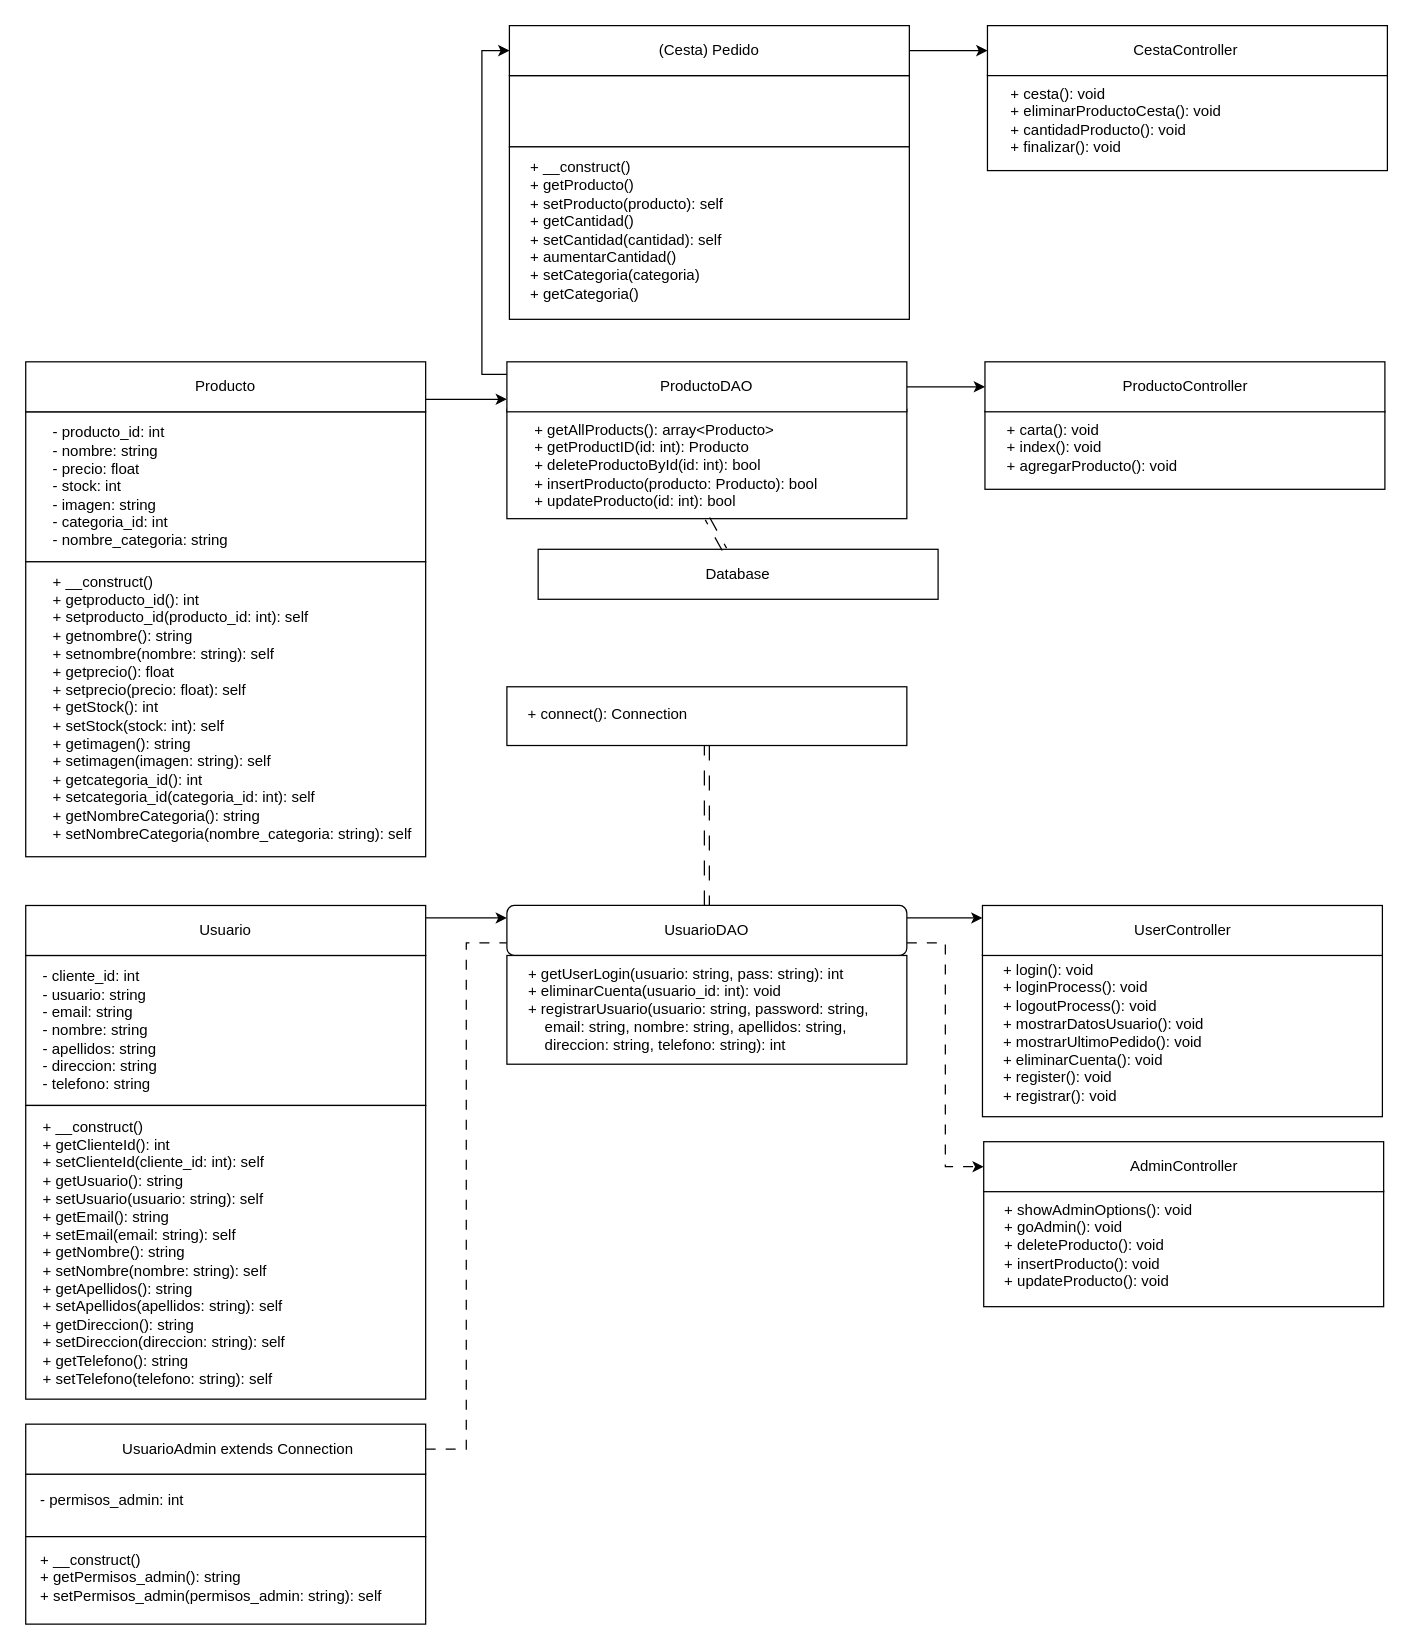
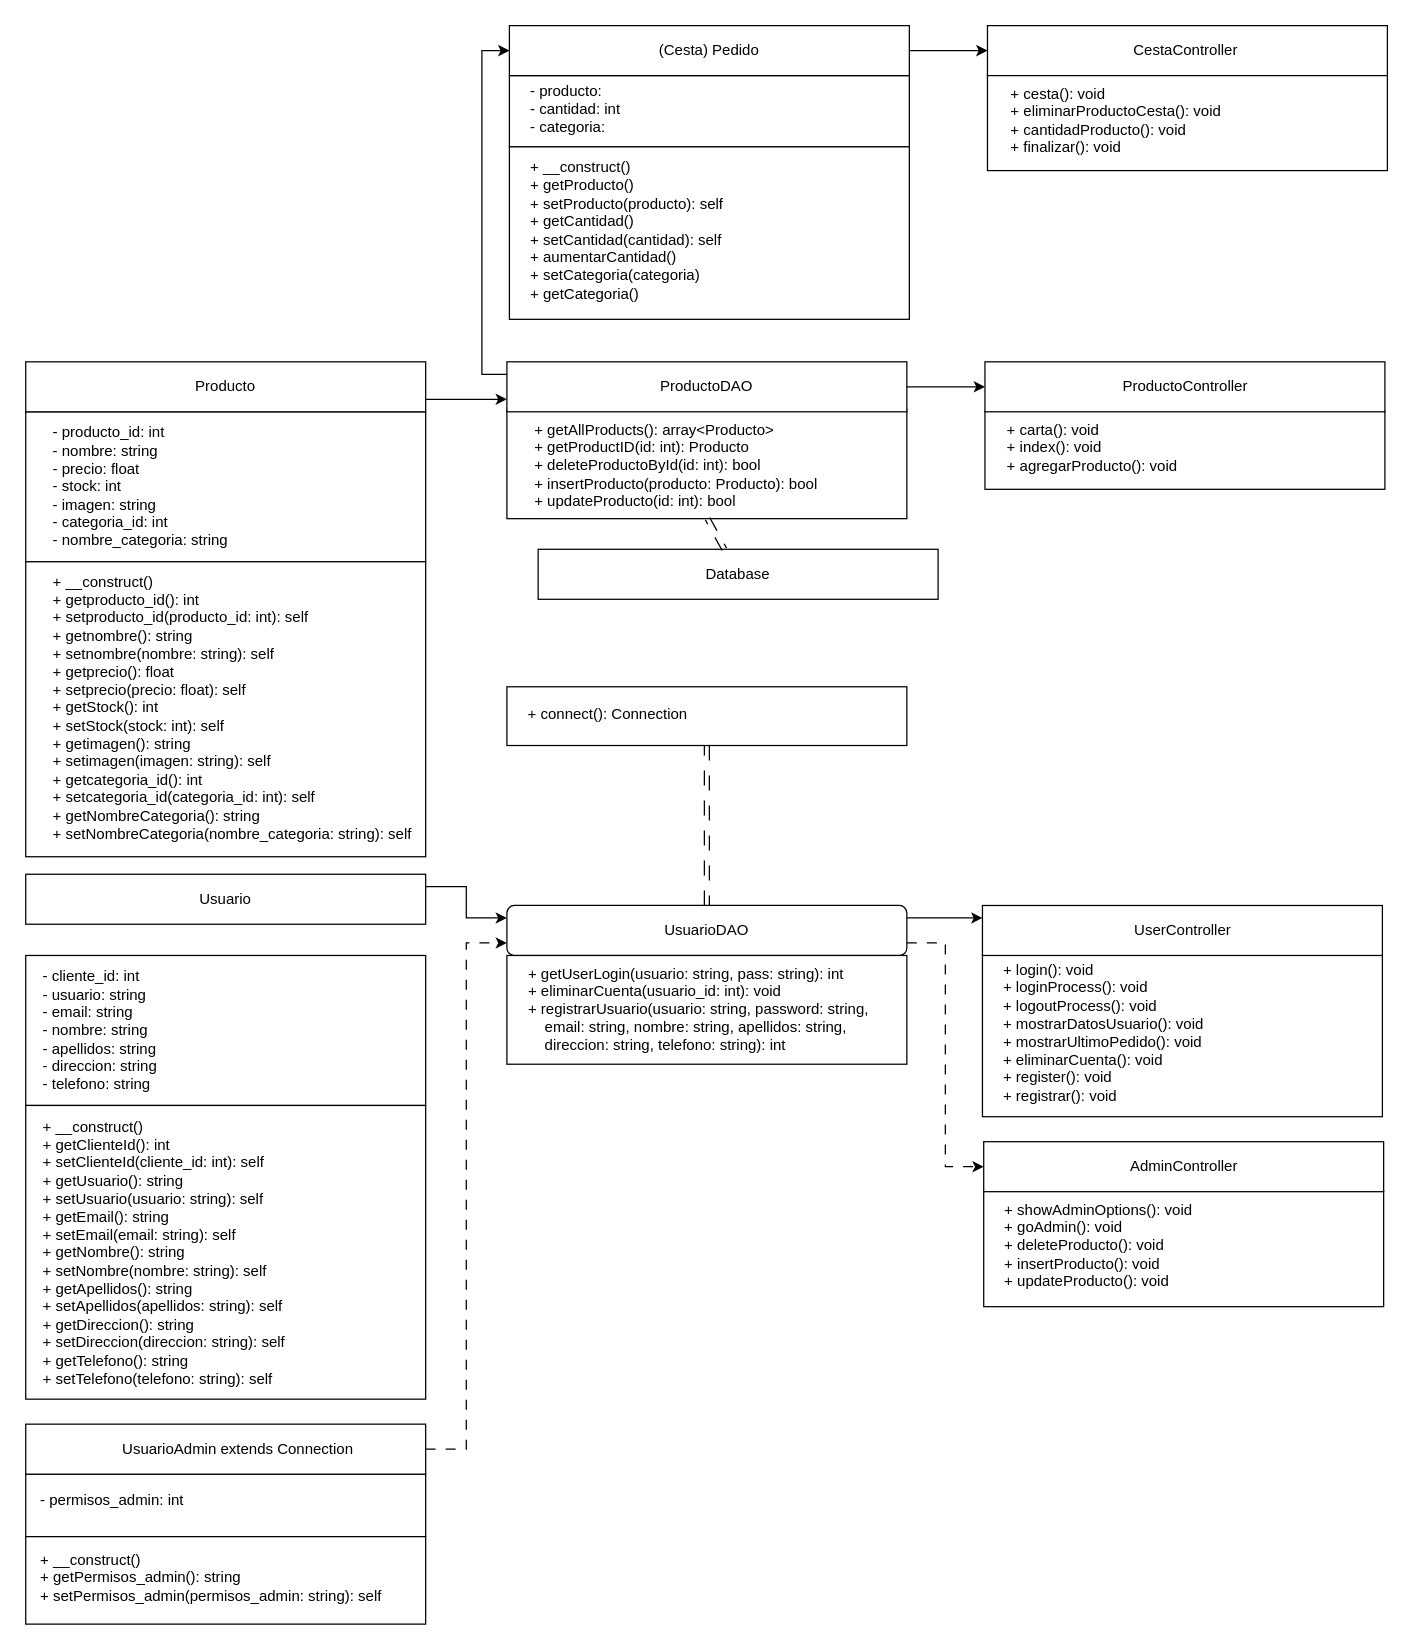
none -> (628, 109)
(226, 931) -> (226, 899)
(500, 943) -> (497, 943)
